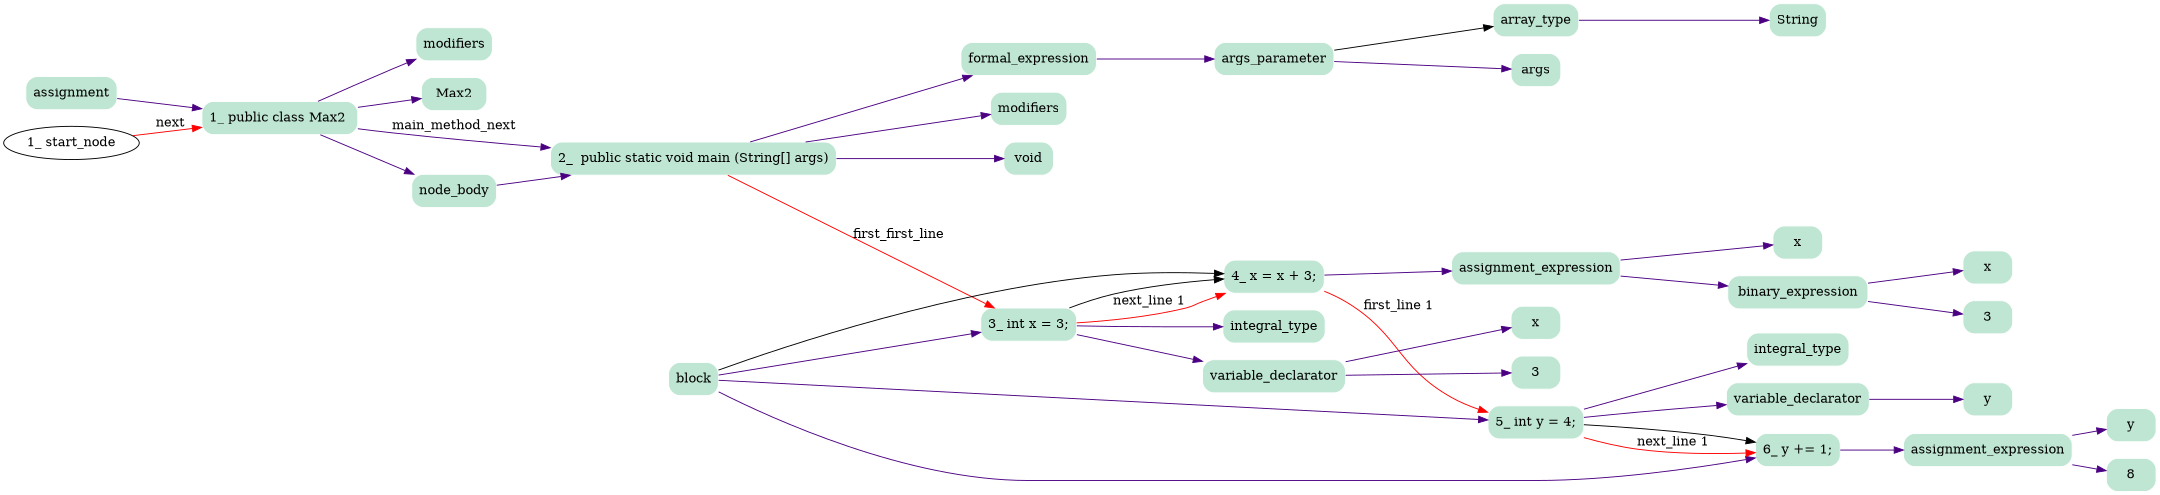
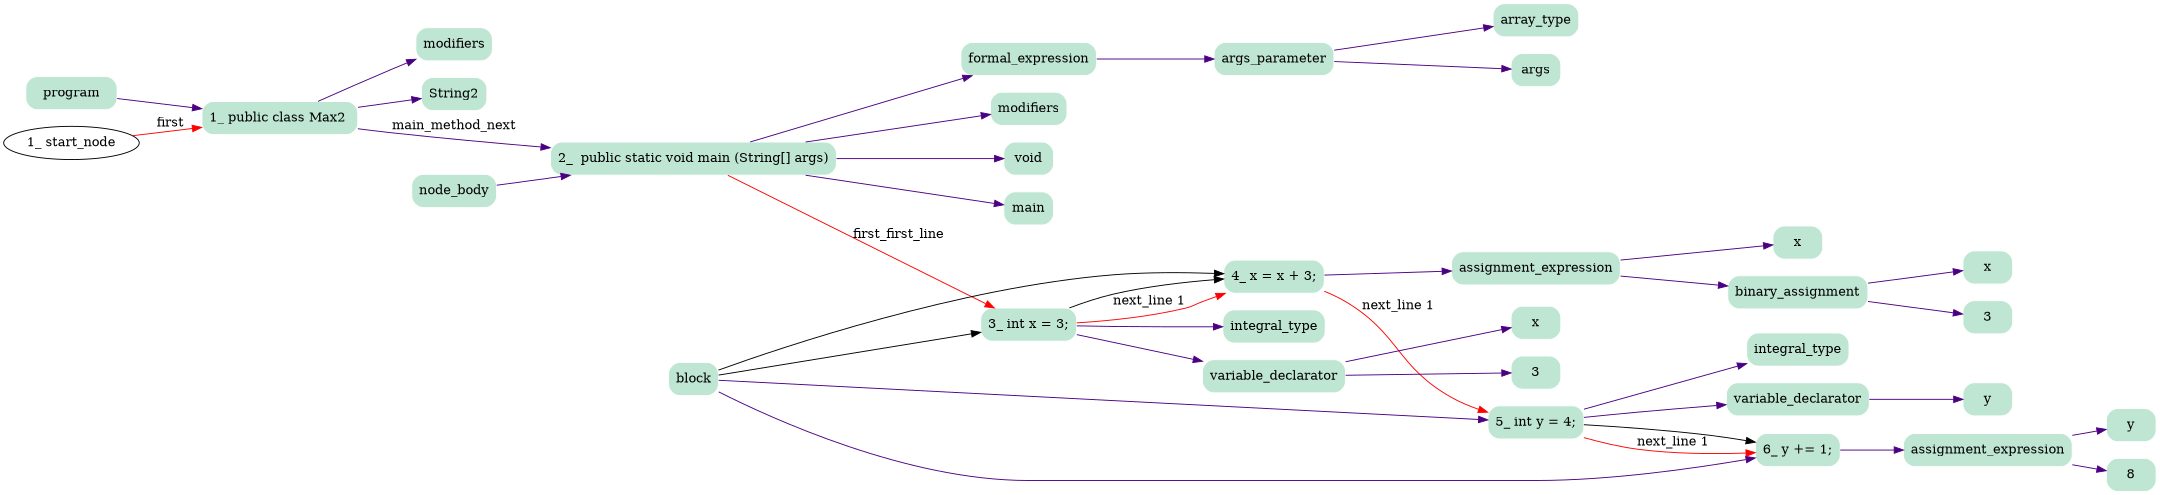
(1798, 20) -> none
(1409, 39) -> (1409, 39)
(71, 93) -> (71, 93)
(454, 94) -> (454, 94)
(171, 123) -> (171, 123)
(363, 153) -> none
none -> (1029, 208)
(1798, 292) -> (1798, 292)
(1399, 306) -> (1399, 306)
(845, 354) -> (845, 354)
